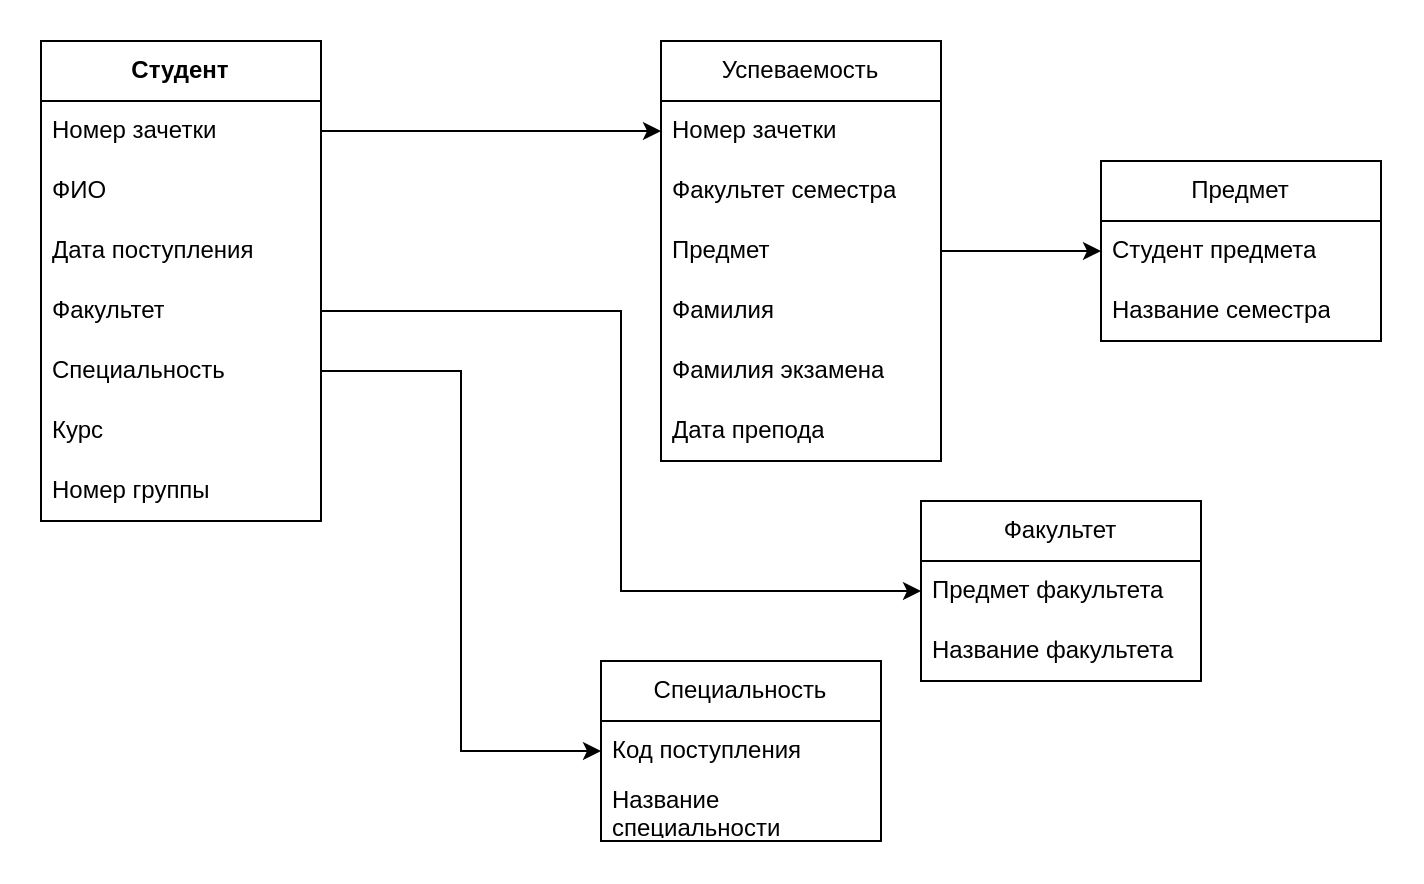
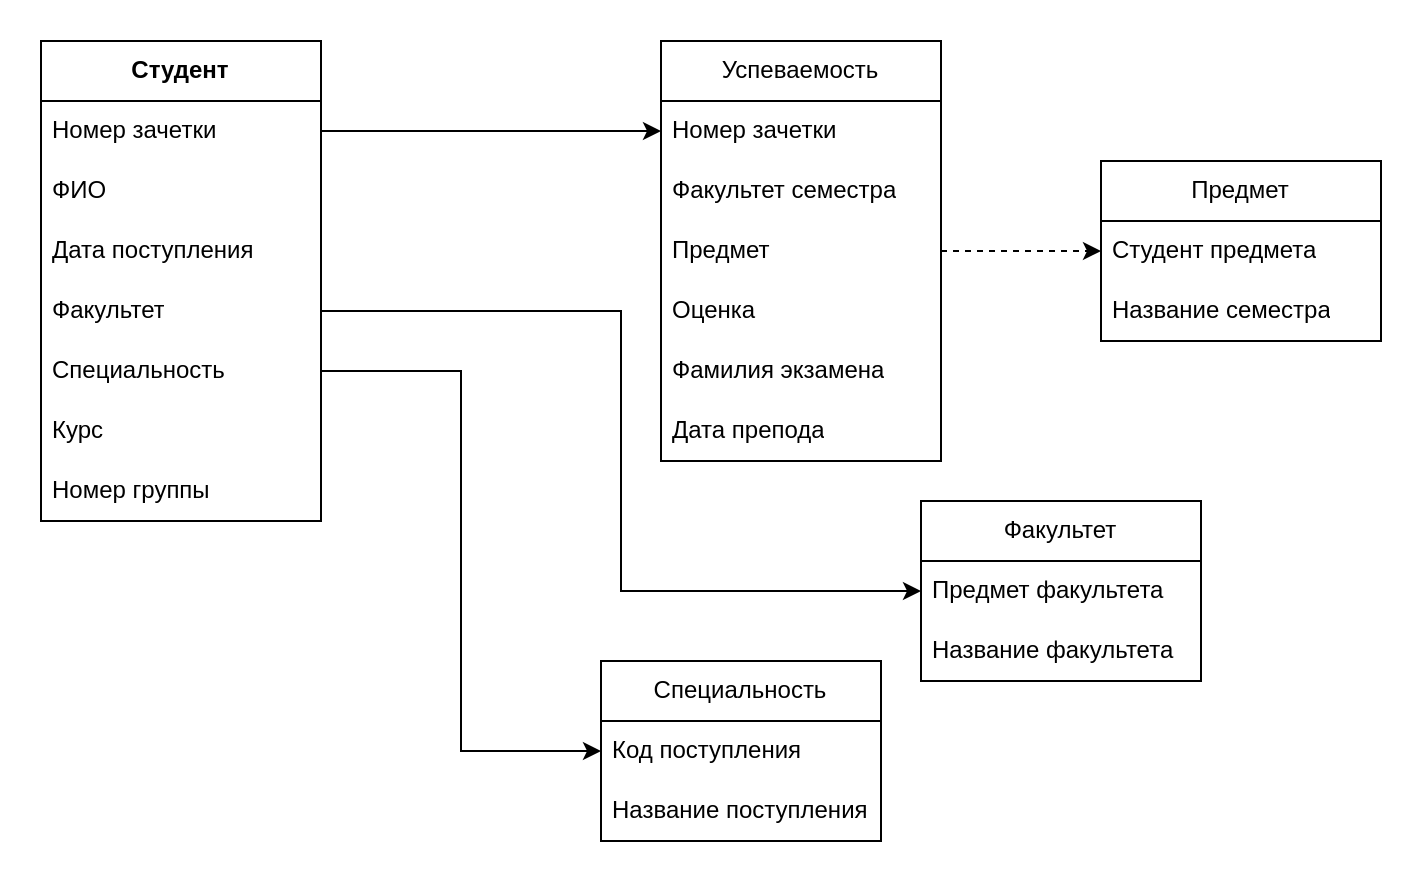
(1014, 251) -> (1014, 251)
(720, 311) -> (713, 311)
(743, 811) -> (743, 811)
